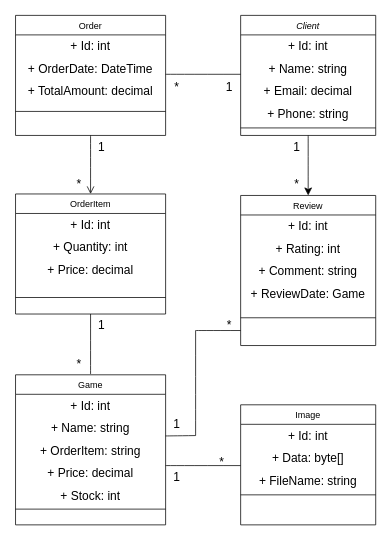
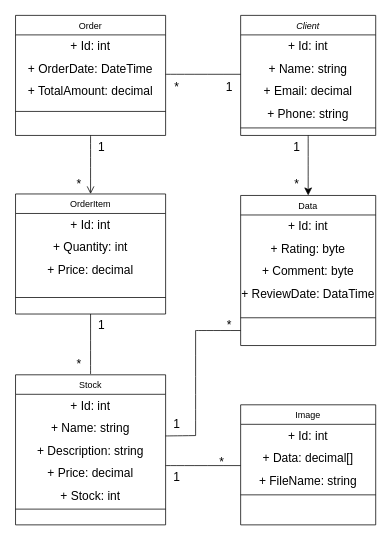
(308, 206) -> (308, 206)
(308, 249) -> (308, 249)
(308, 271) -> (308, 271)
(308, 294) -> (308, 294)
(90, 385) -> (90, 385)
(90, 450) -> (90, 450)
(308, 458) -> (308, 458)
